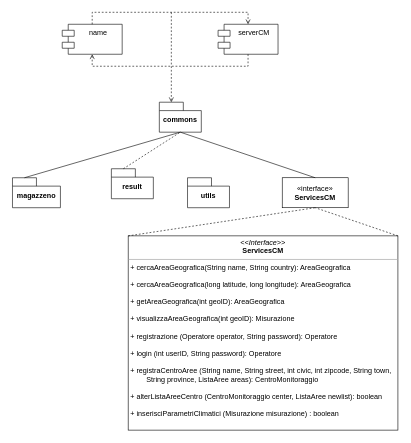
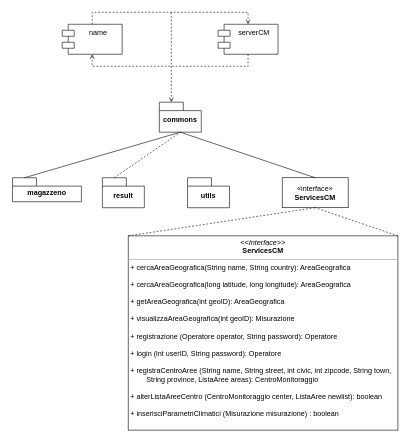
(132, 184) -> (123, 193)
(36, 193) -> (47, 190)
